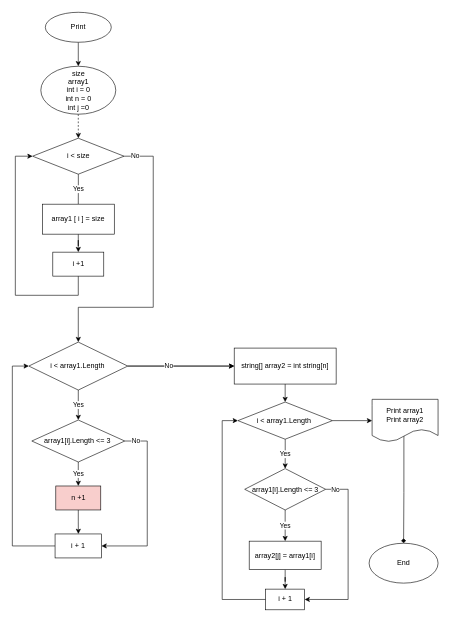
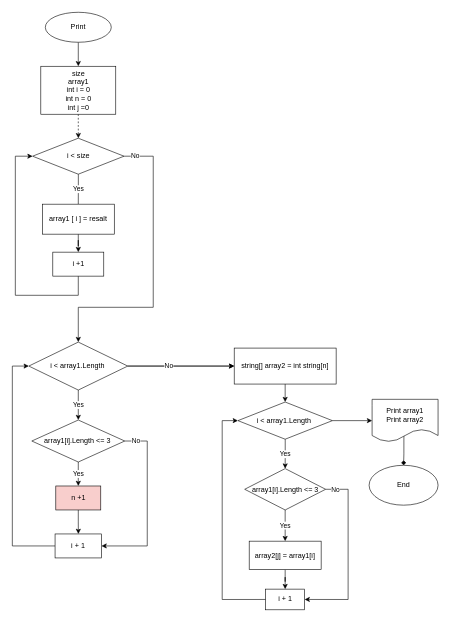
(78, 90) -> (78, 90)
(78, 219) -> (78, 219)
(404, 564) -> (404, 486)
